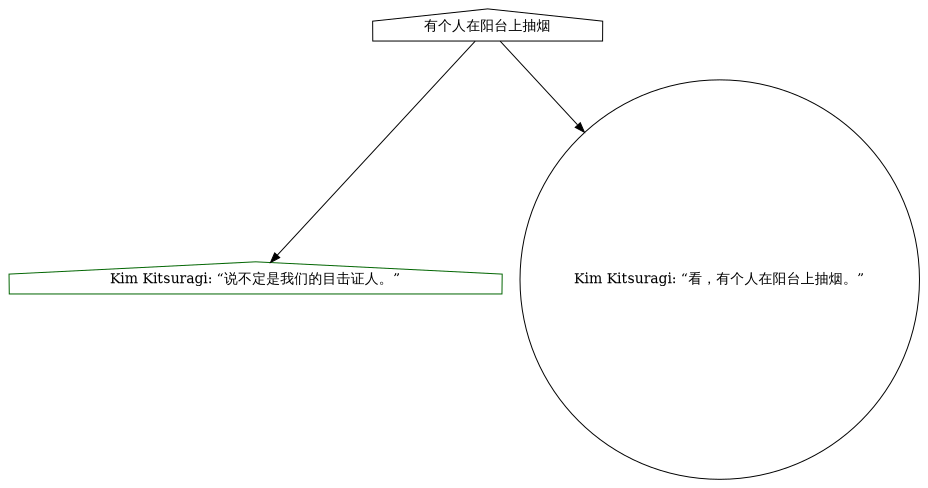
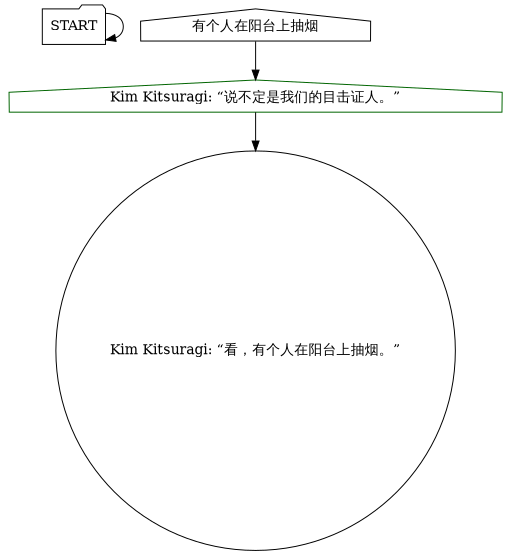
none -> (74, 27)
(539, 83) -> (256, 127)
